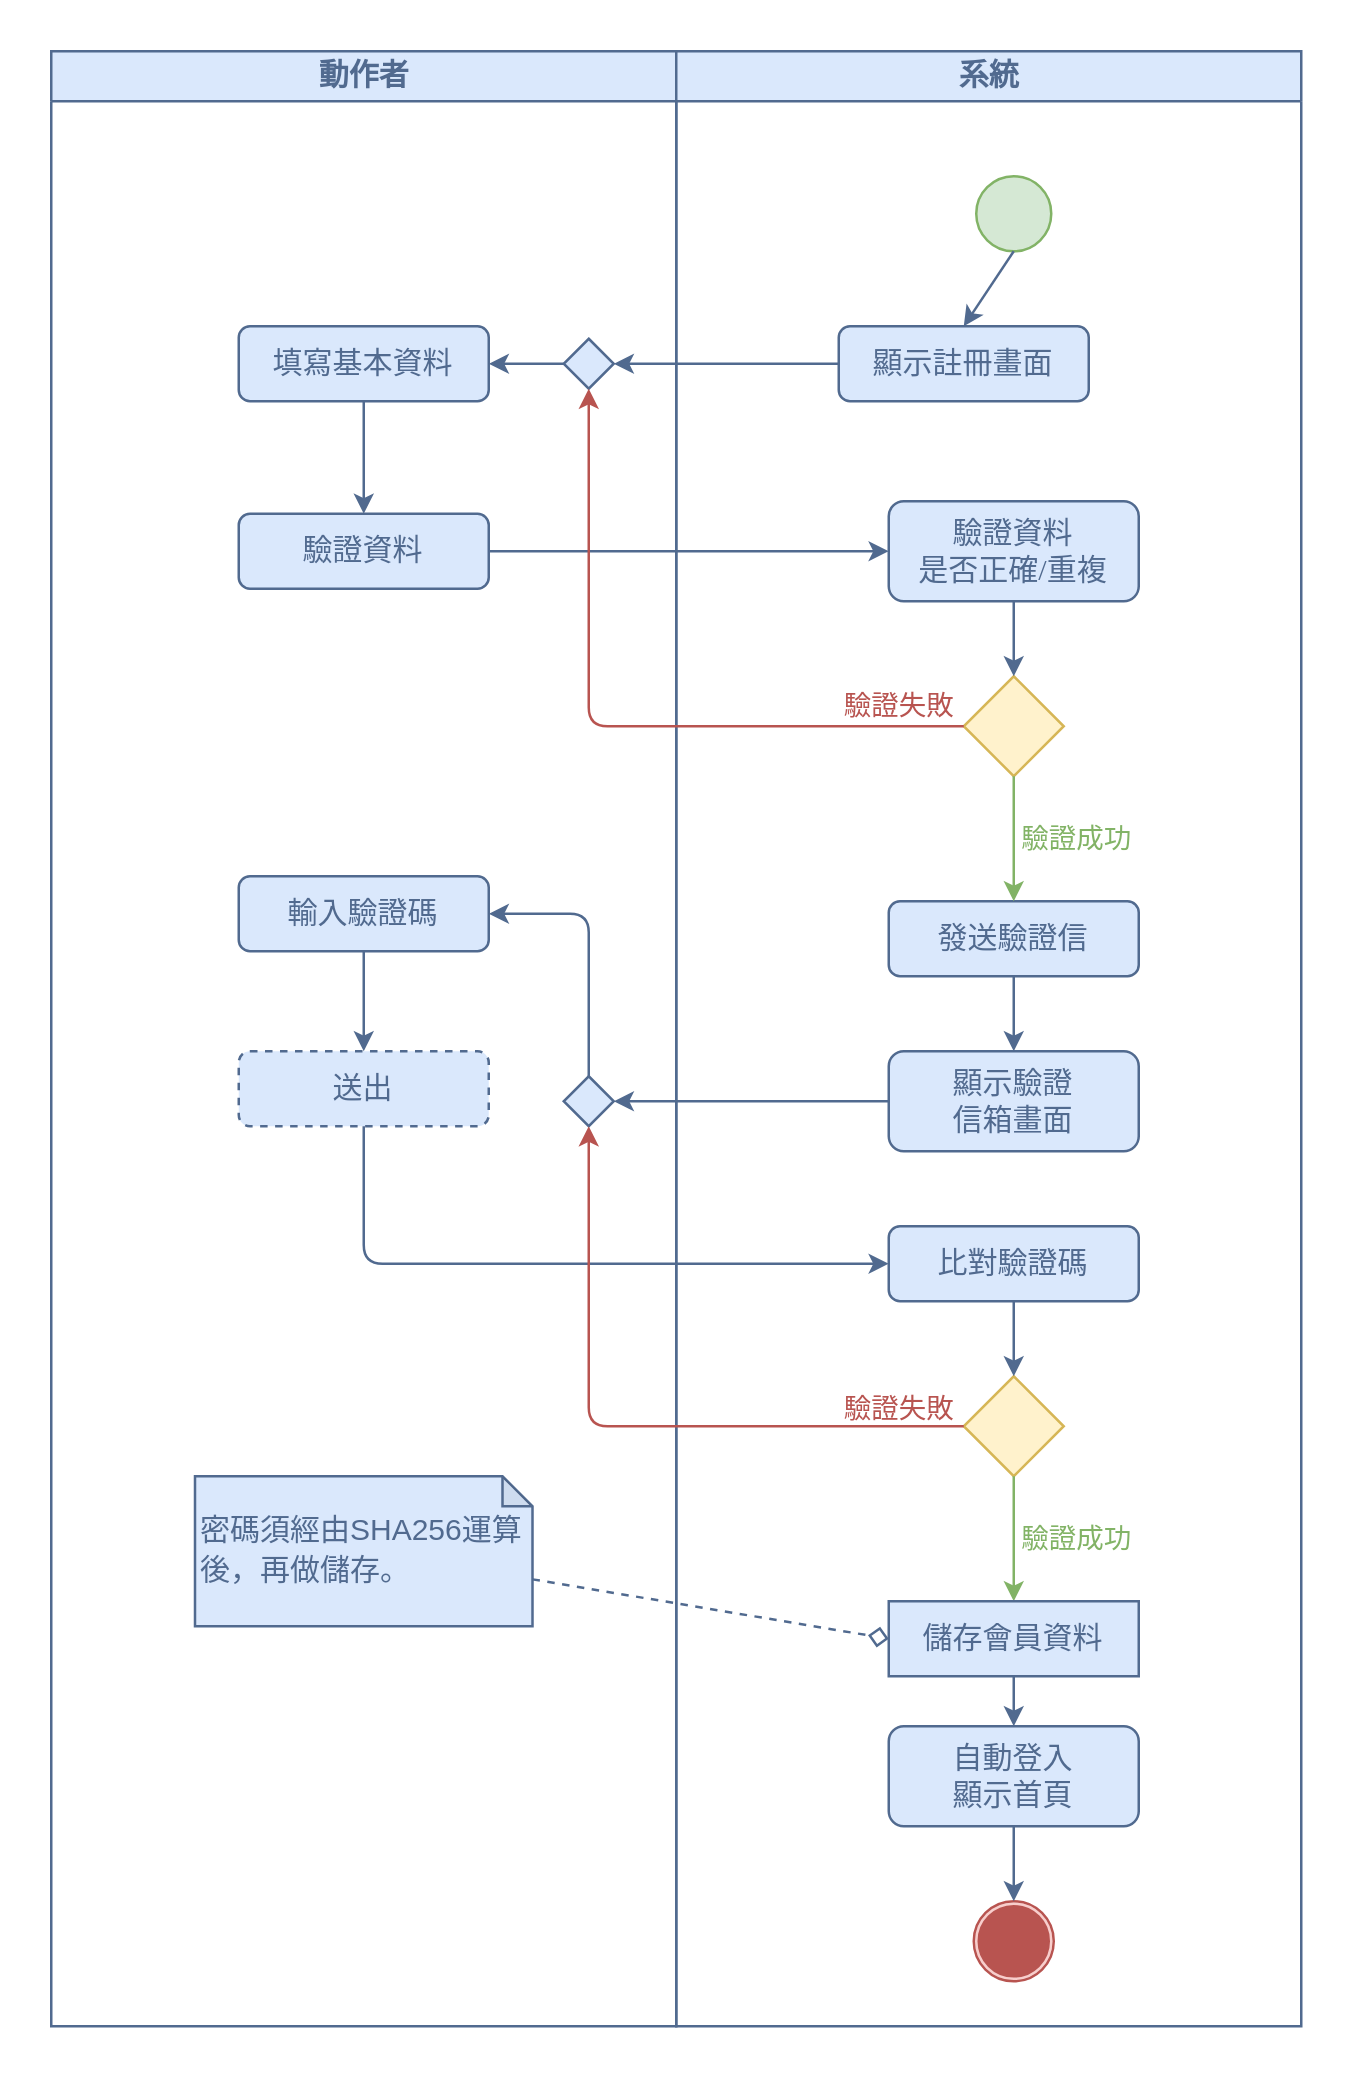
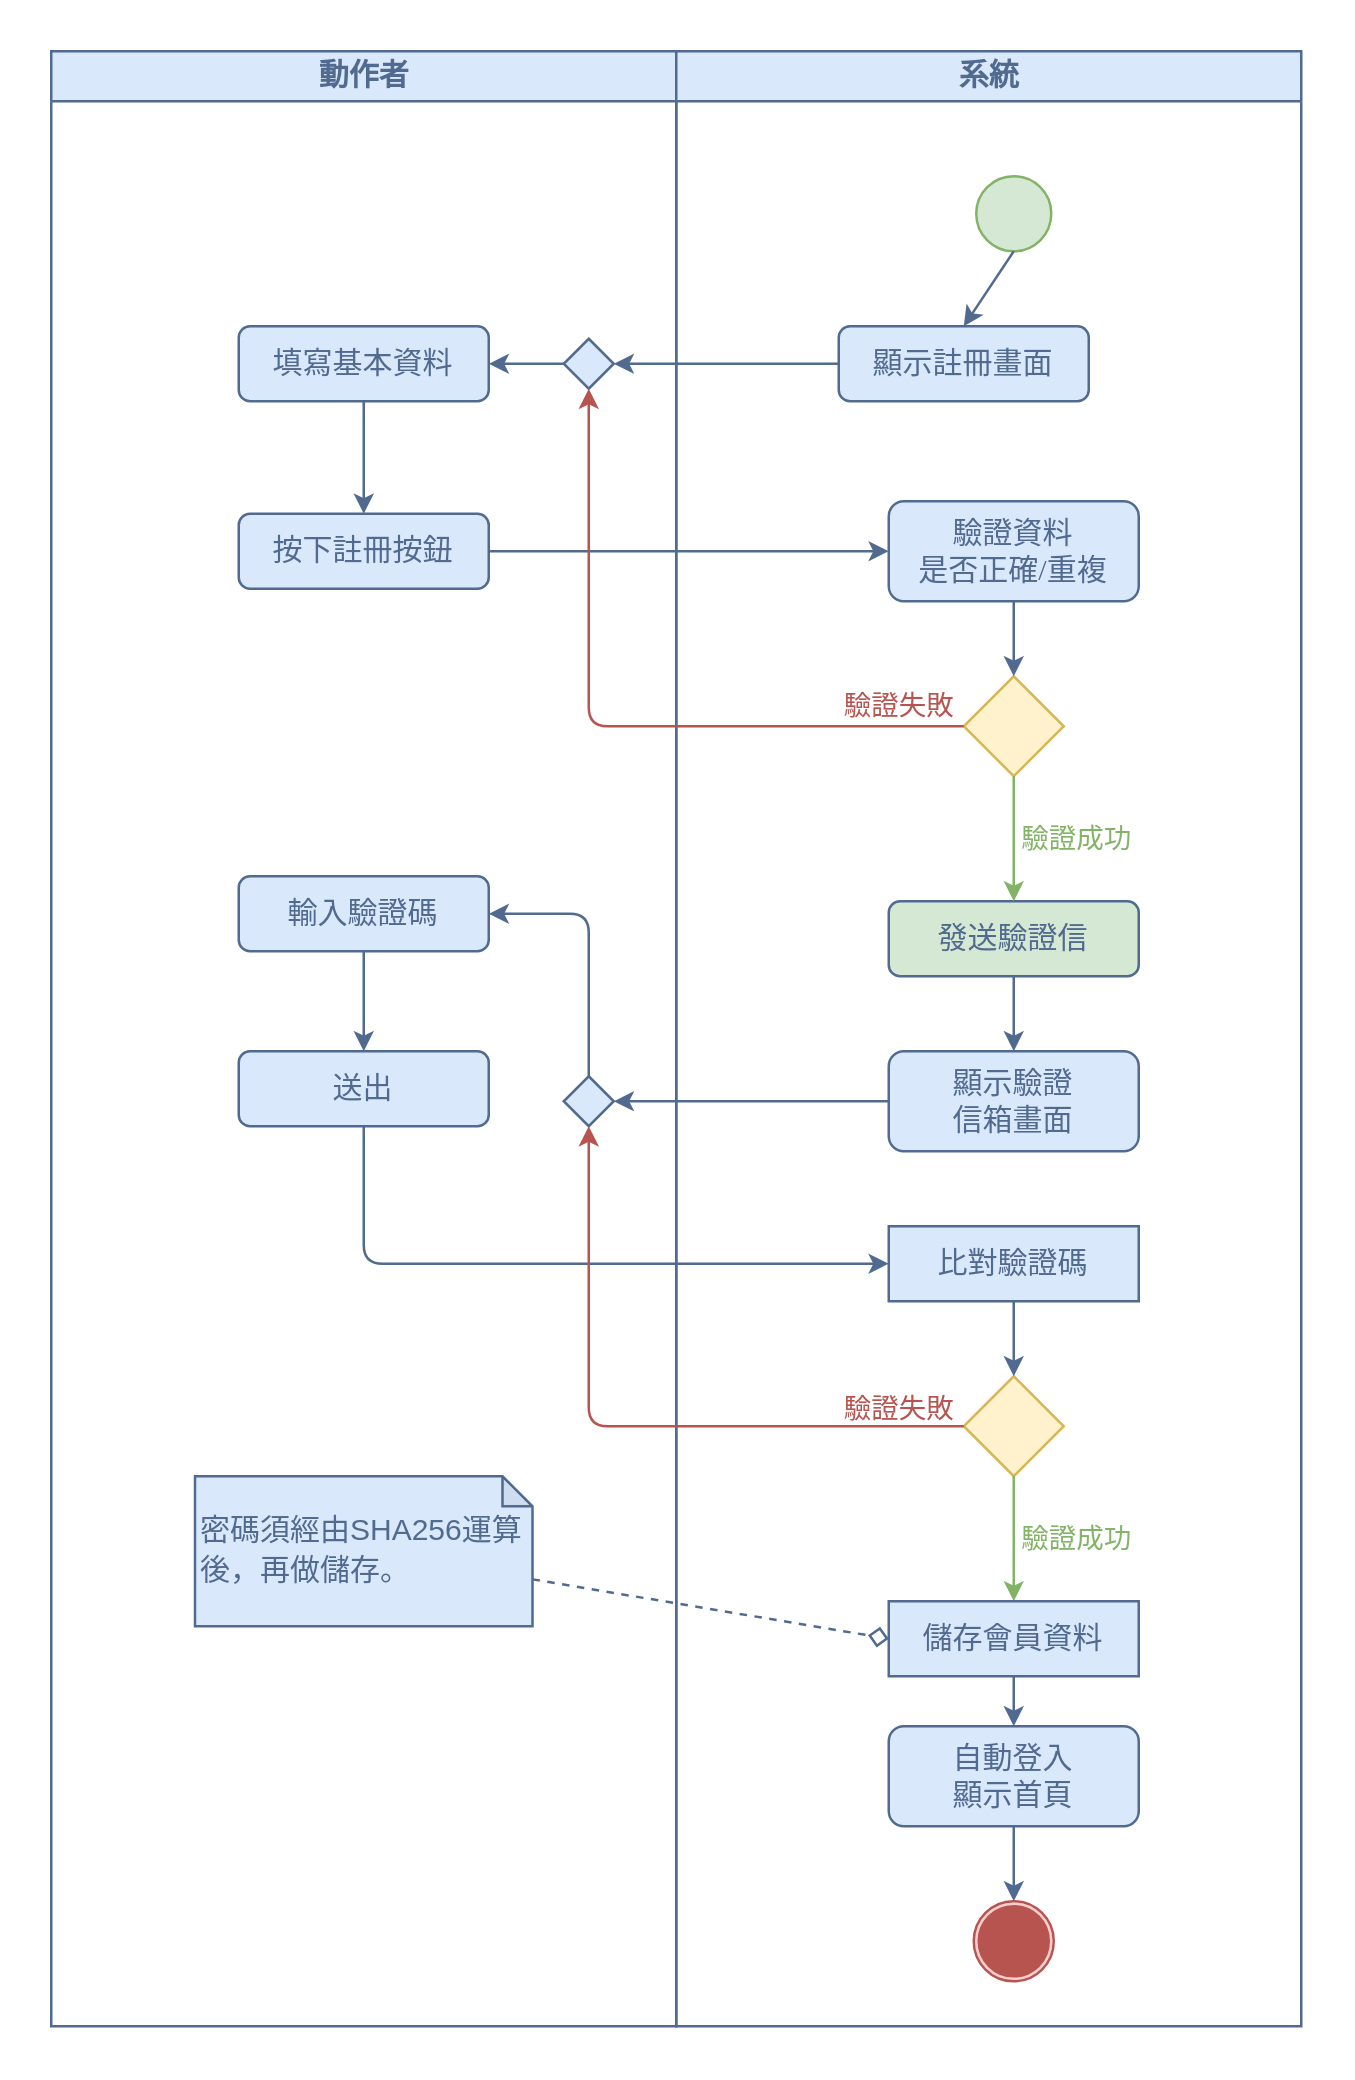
(364, 551) -> (364, 551)
(1014, 939) -> (1014, 939)
(364, 1089) -> (364, 1089)
(1014, 1264) -> (1014, 1264)
